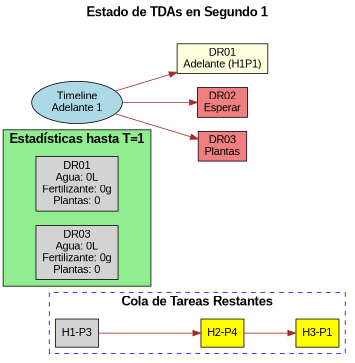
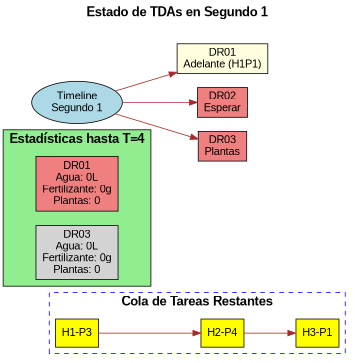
(77, 102) -> (77, 102)
(77, 140) -> (77, 140)
(77, 184) -> (77, 184)
(77, 333) -> (77, 333)
